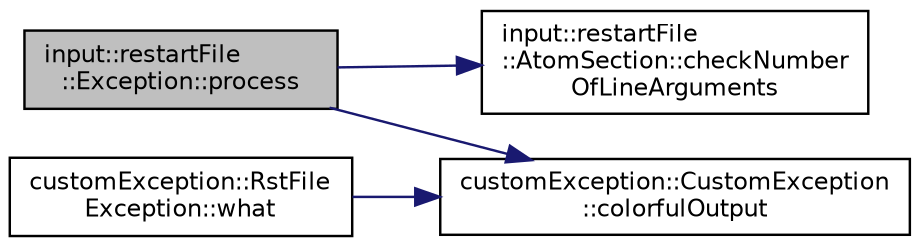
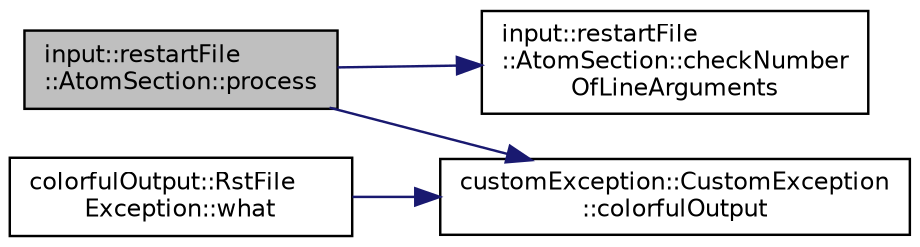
(181, 70) -> (181, 70)
(181, 197) -> (181, 197)
